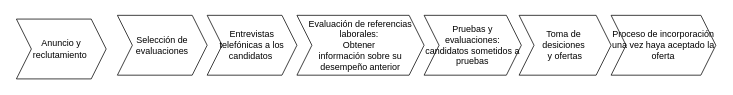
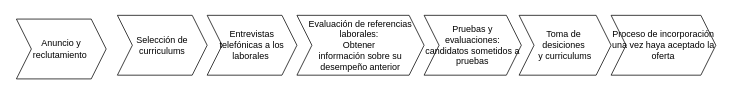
(162, 45) -> (162, 45)
(252, 45) -> (252, 45)
(566, 45) -> (566, 45)
